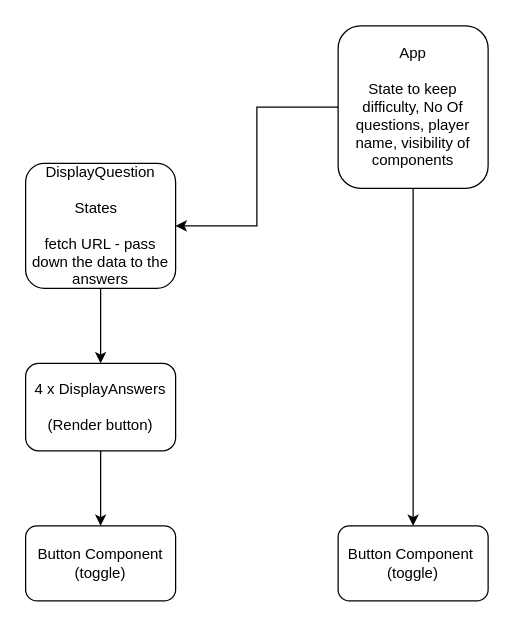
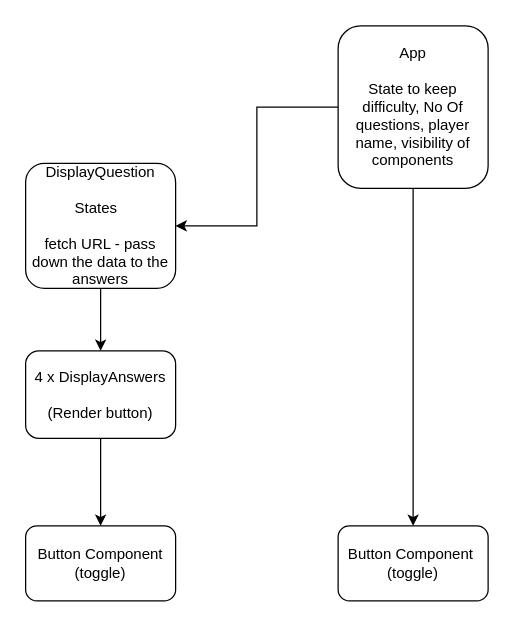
(101, 407) -> (101, 394)
